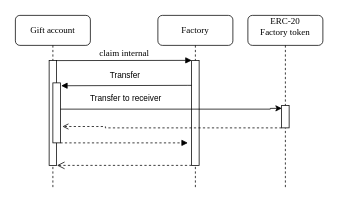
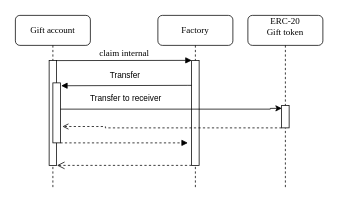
(285, 30) -> (285, 30)
